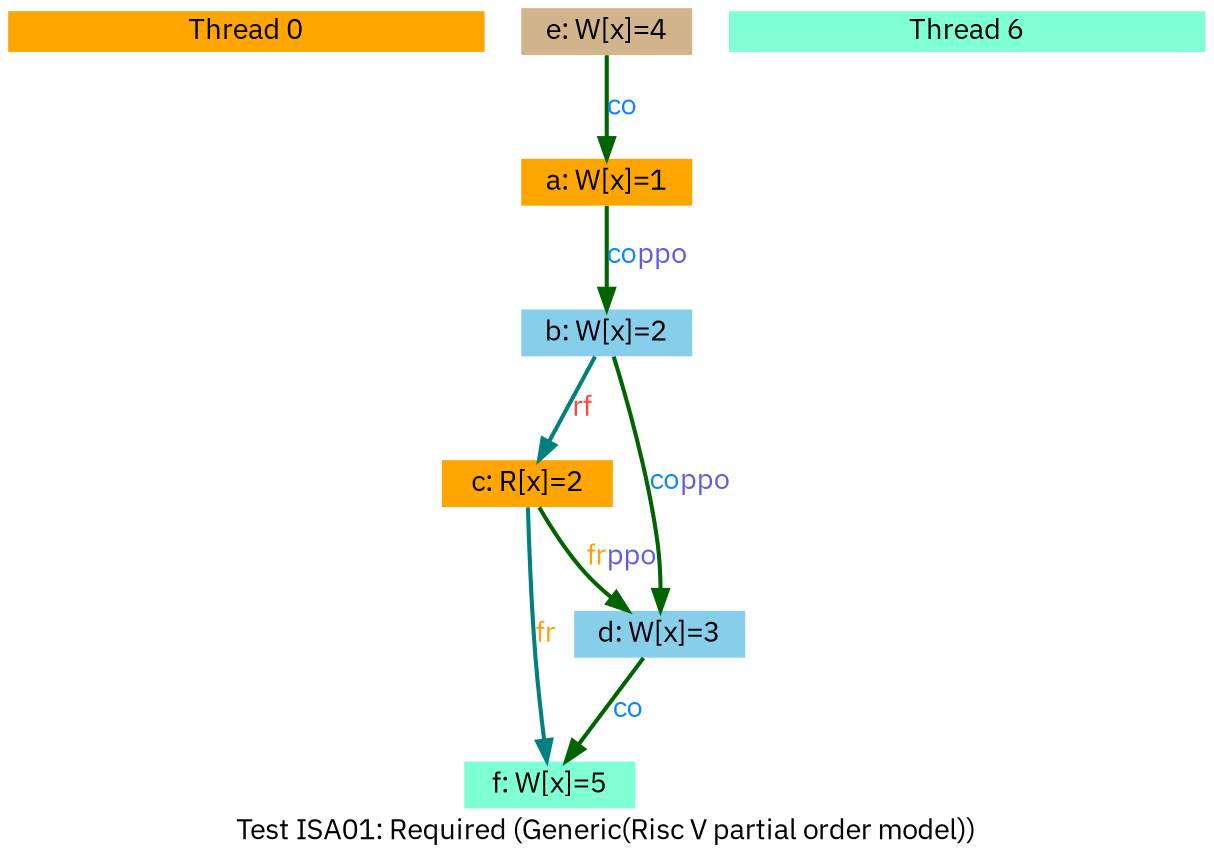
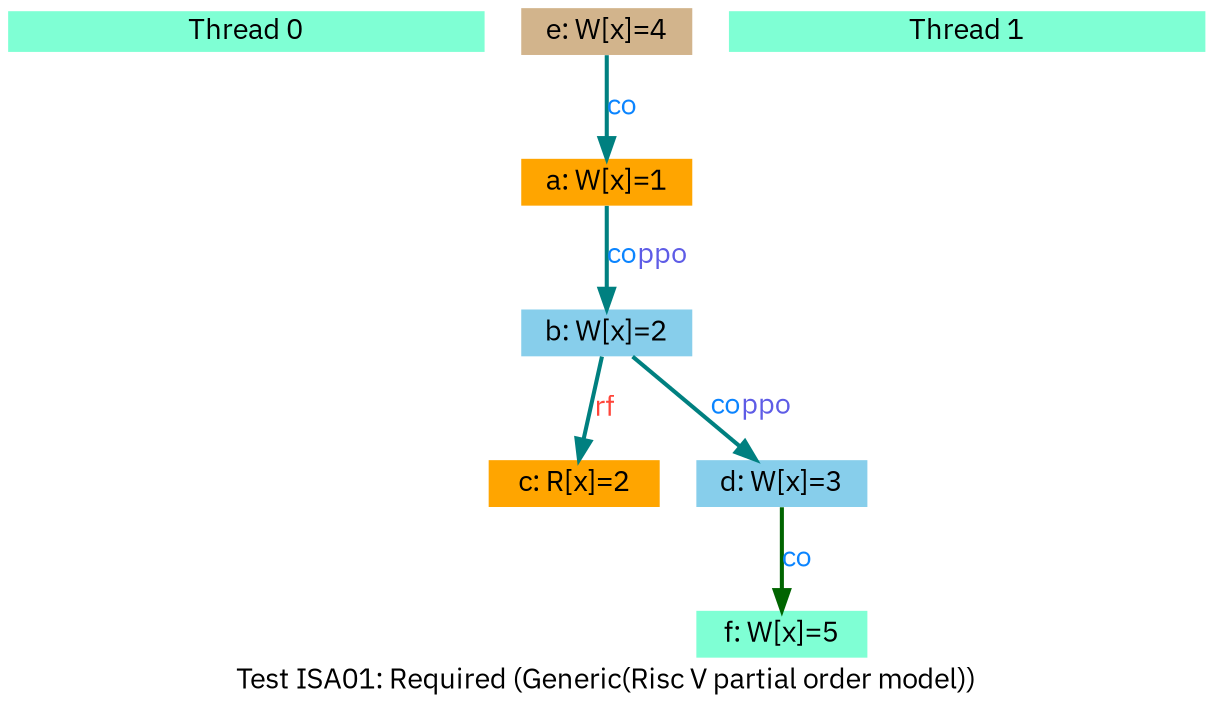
(246, 32) -> (246, 32)
(967, 32) -> (967, 32)
(607, 97) -> (607, 97)
(607, 247) -> (607, 247)
(645, 472) -> (686, 401)
(571, 556) -> none
(533, 624) -> none
